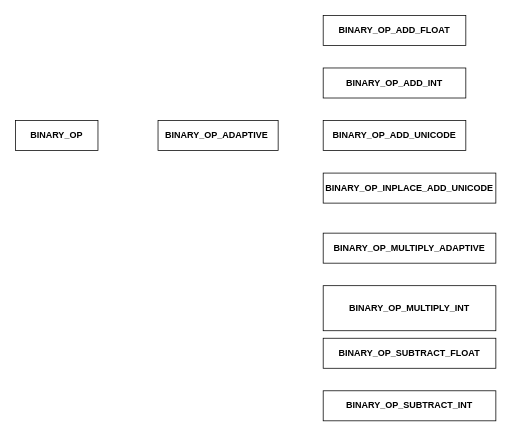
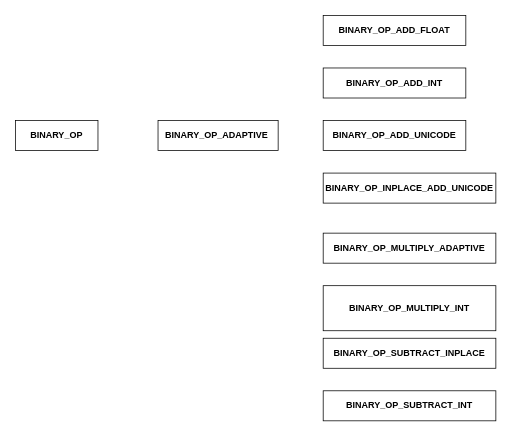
(409, 353) -> (409, 353)
